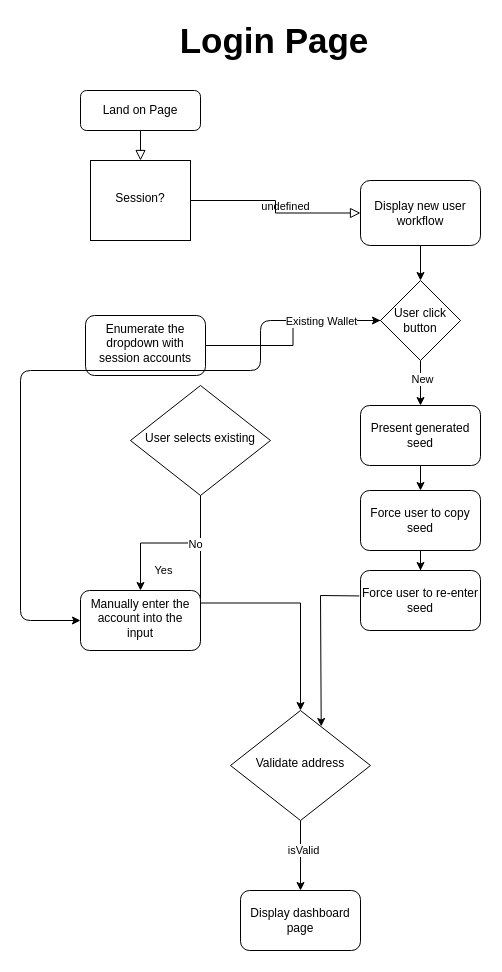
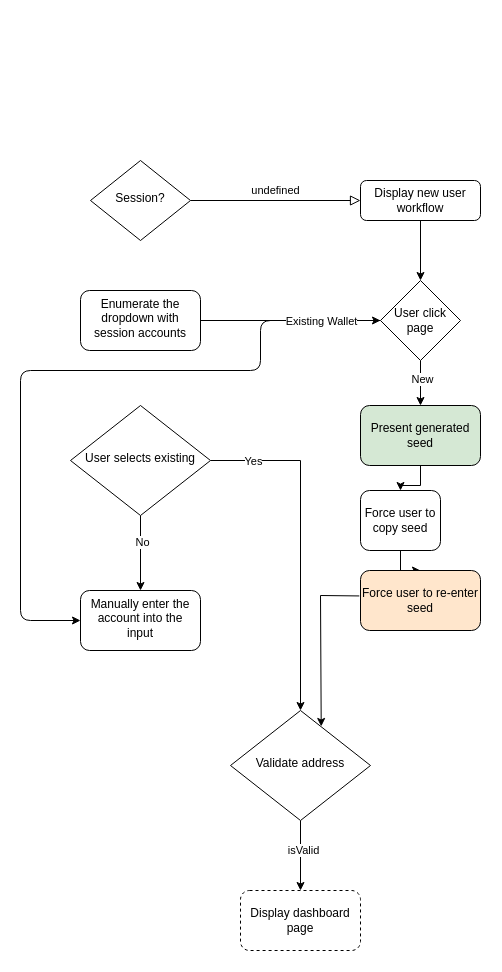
(275, 41) -> none
(141, 111) -> none
(141, 150) -> none
(141, 201) -> (141, 201)
(421, 213) -> (421, 201)
(421, 321) -> (421, 321)
(146, 346) -> (141, 321)
(421, 436) -> (421, 436)
(201, 441) -> (141, 461)
(421, 521) -> (401, 521)
(421, 601) -> (421, 601)
(301, 921) -> (301, 921)
